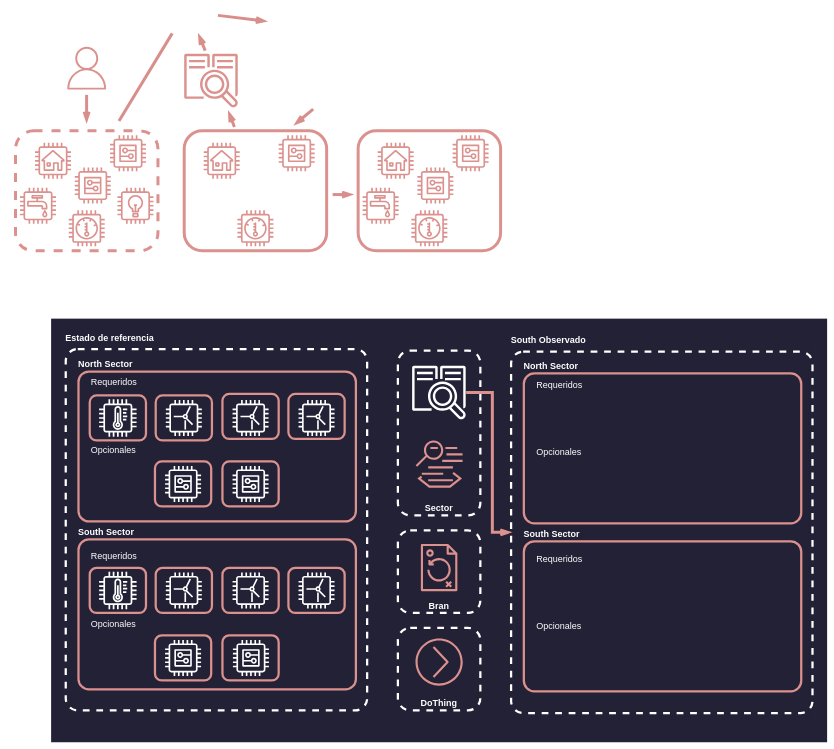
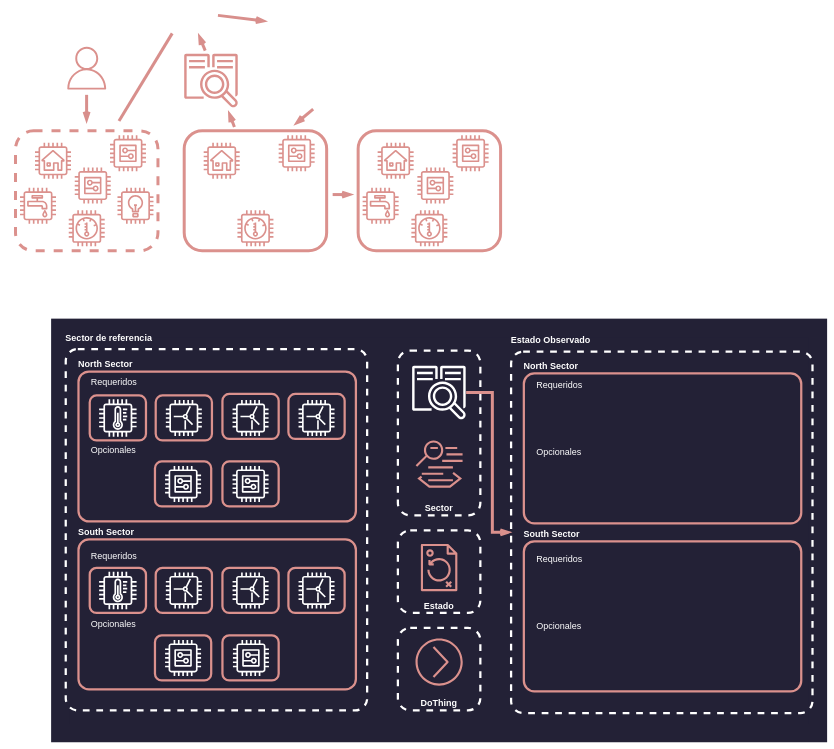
(113, 339) -> (113, 339)
(548, 341) -> (550, 341)
(439, 605) -> (439, 605)
